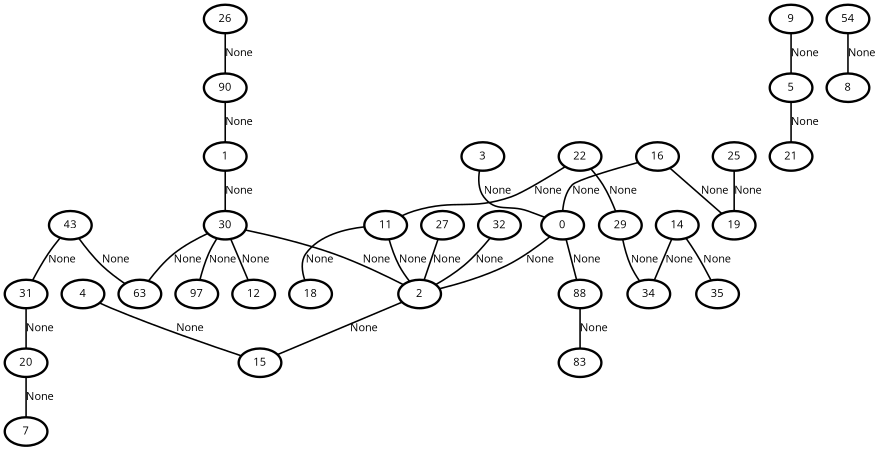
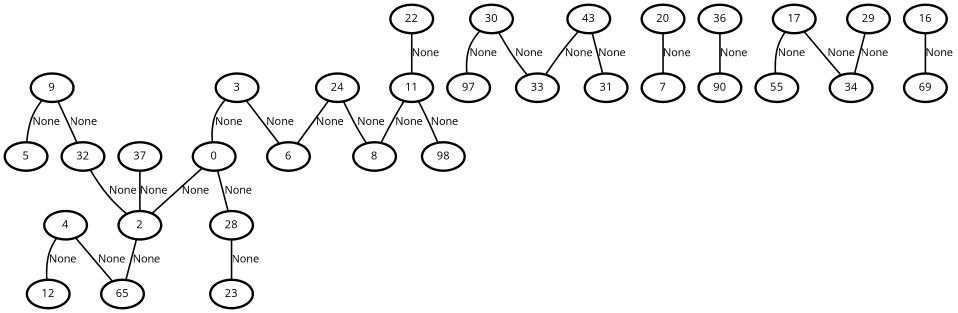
(225, 19) -> (720, 19)
(848, 19) -> (337, 88)
none -> (68, 122)
(225, 156) -> none
none -> (288, 156)
(734, 156) -> none
(791, 156) -> none
(589, 177) -> none
(605, 189) -> none
(443, 225) -> (140, 156)
(677, 225) -> (794, 19)
(734, 225) -> (925, 88)
(326, 251) -> none
(240, 260) -> (48, 258)
(397, 262) -> (392, 122)
(140, 294) -> (537, 88)
(311, 294) -> (443, 156)
(580, 294) -> (232, 225)
(718, 294) -> (777, 88)
(26, 328) -> none
(260, 363) -> (122, 294)
(580, 363) -> (232, 294)
